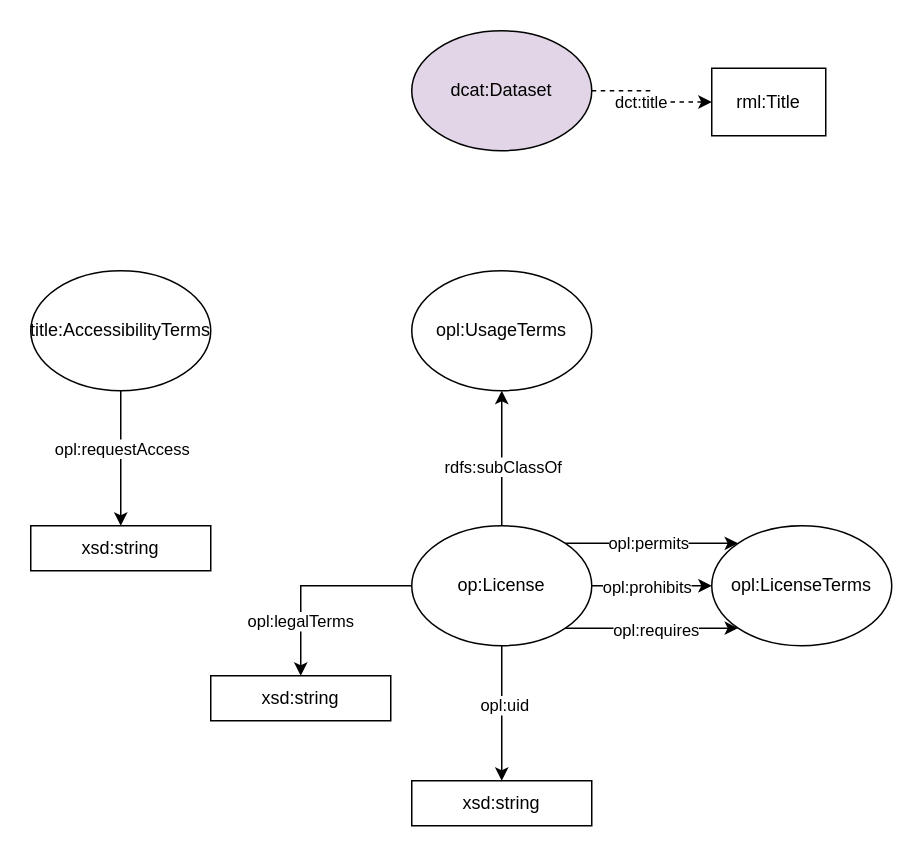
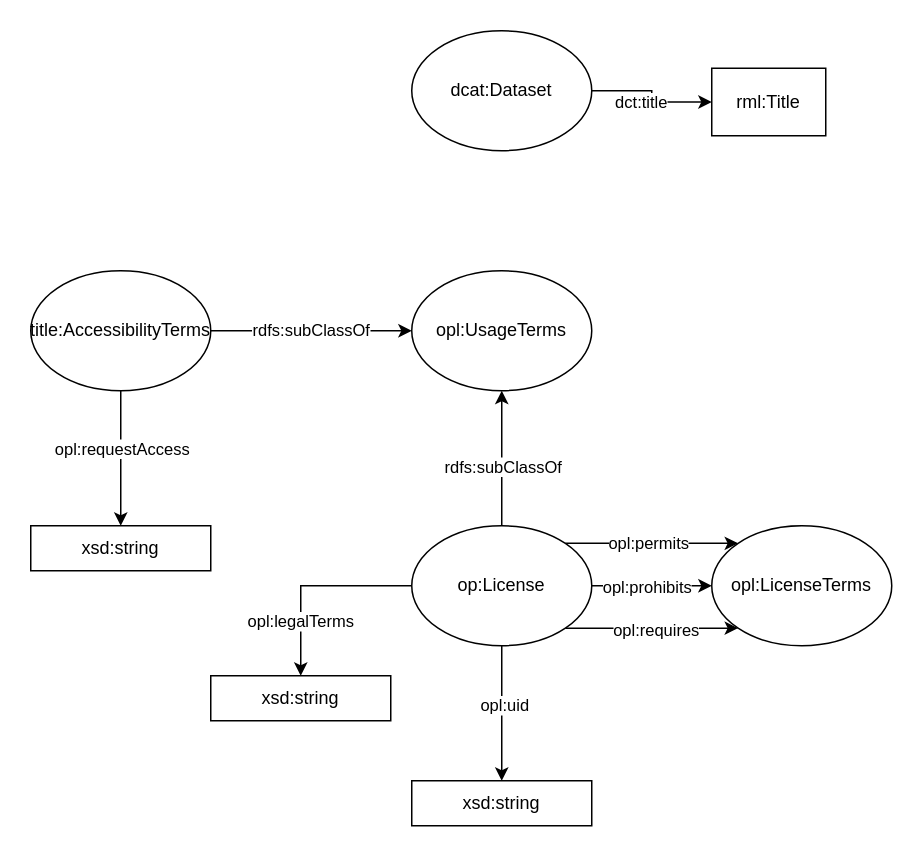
(502, 91) -> (502, 91)
(624, 91) -> (624, 91)
none -> (306, 331)
